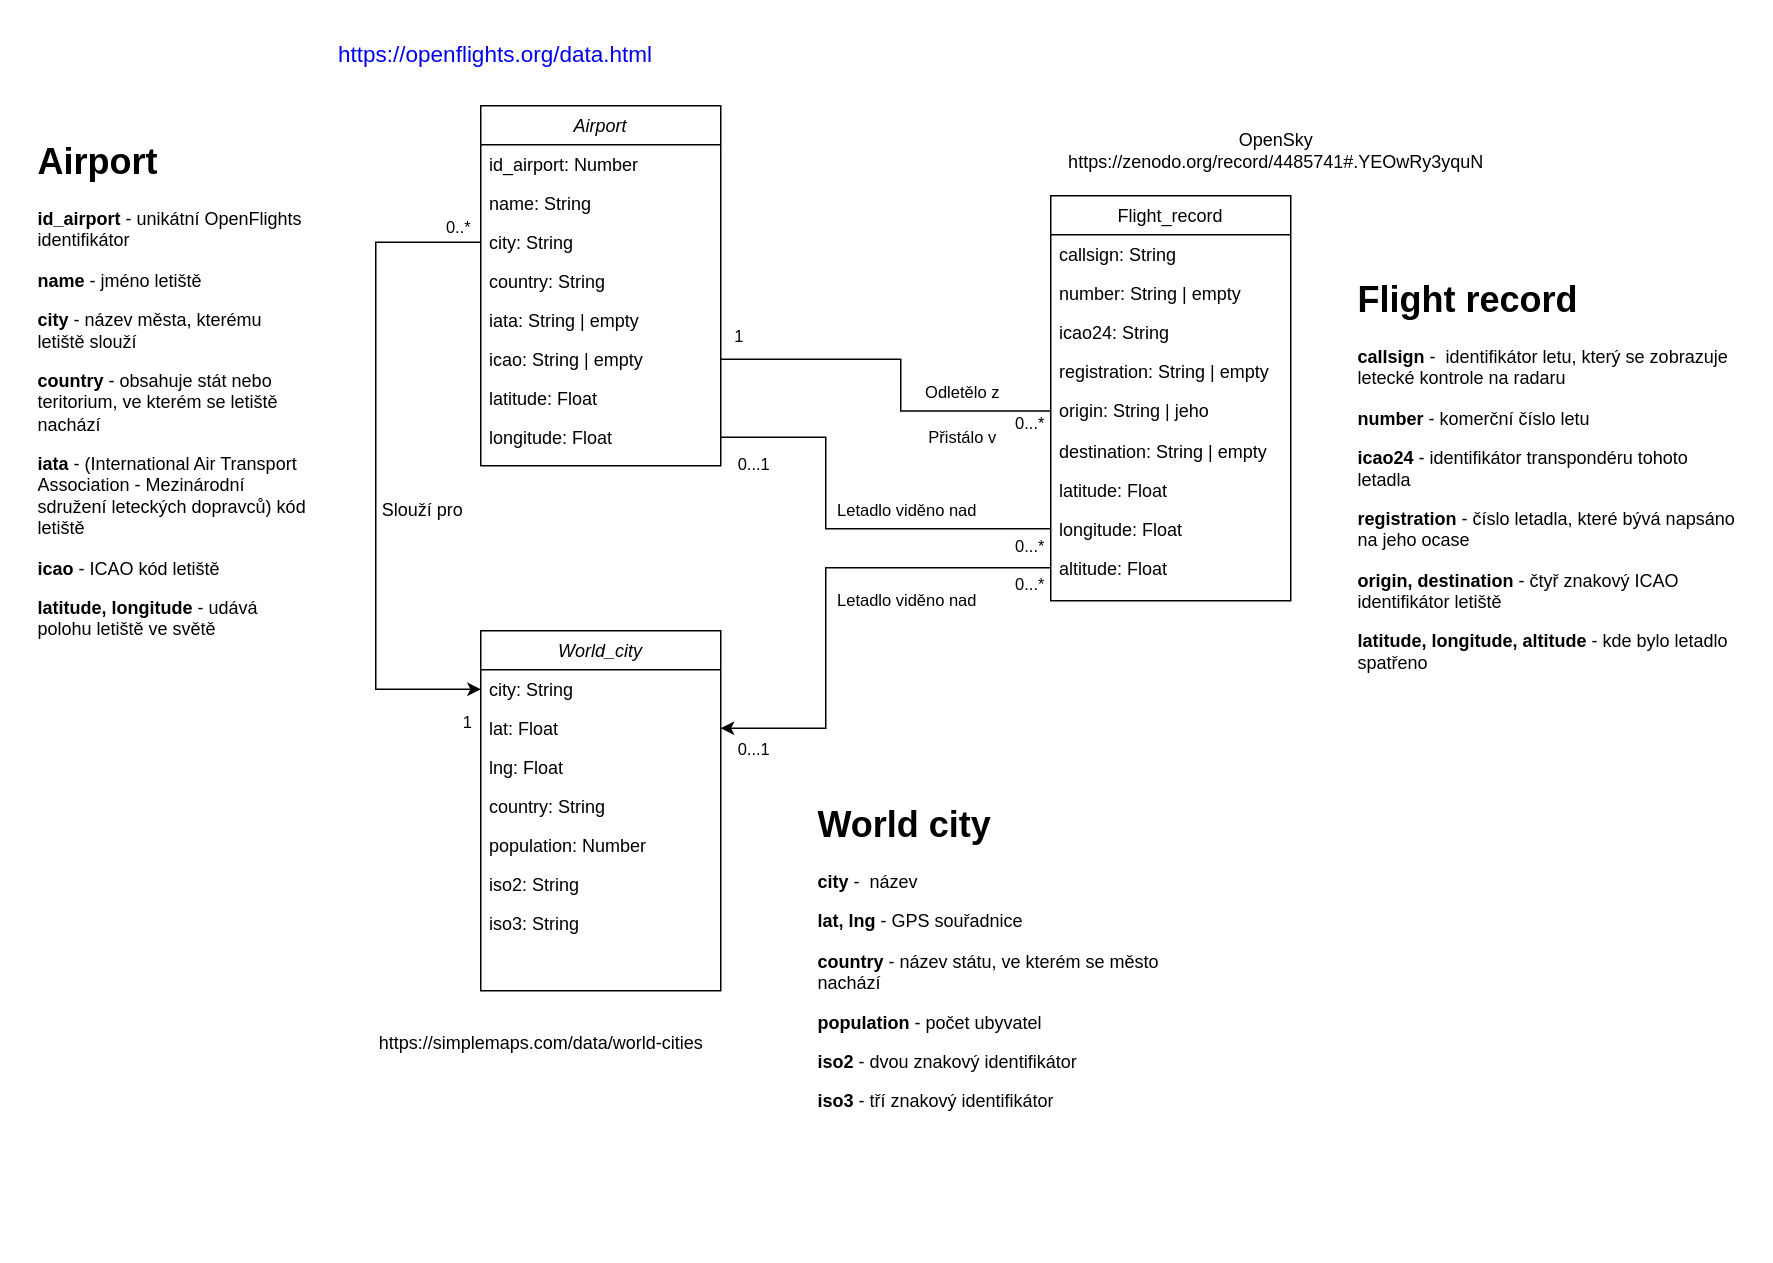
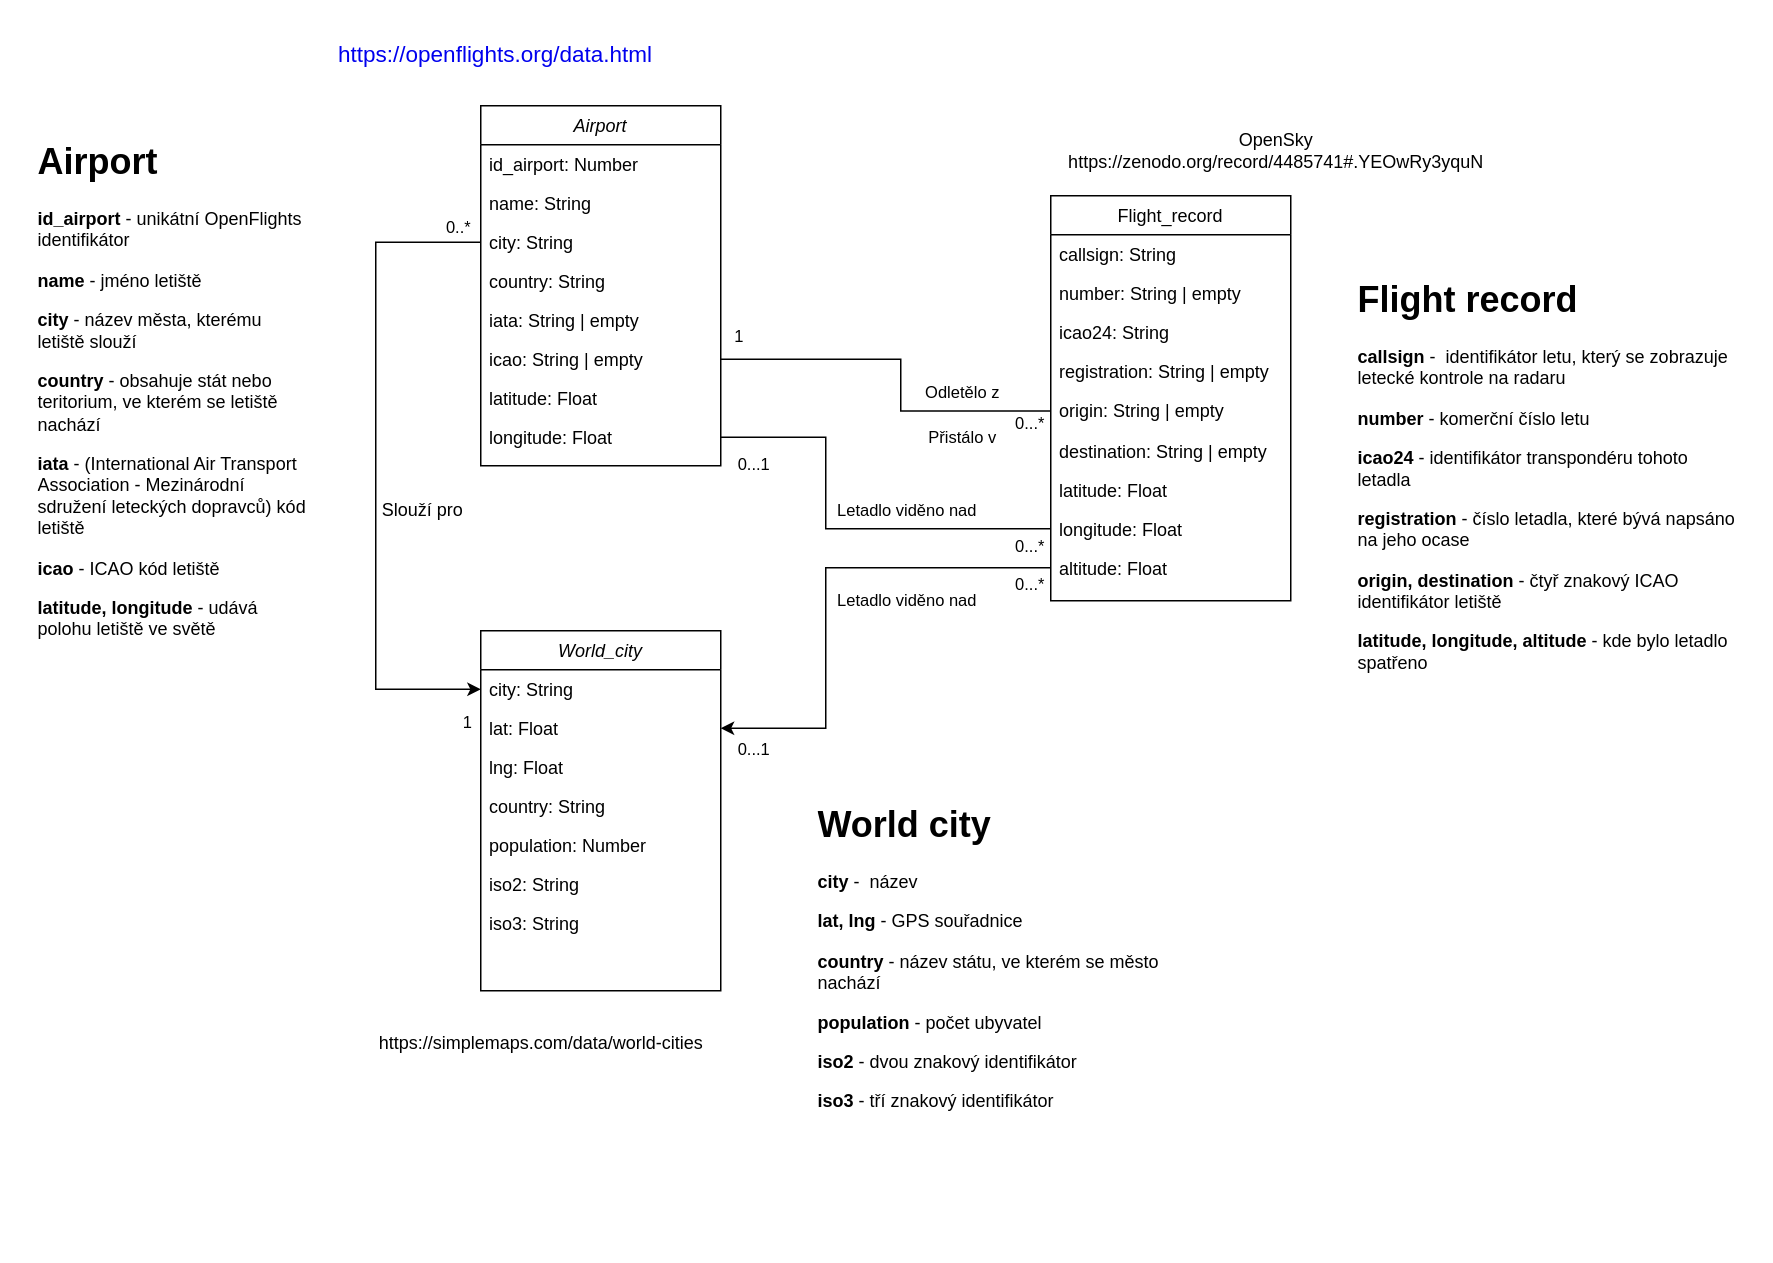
(1146, 411) -> (1151, 411)
